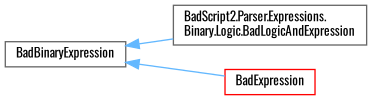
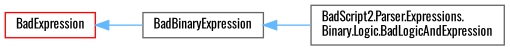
(182, 70) -> (126, 25)
